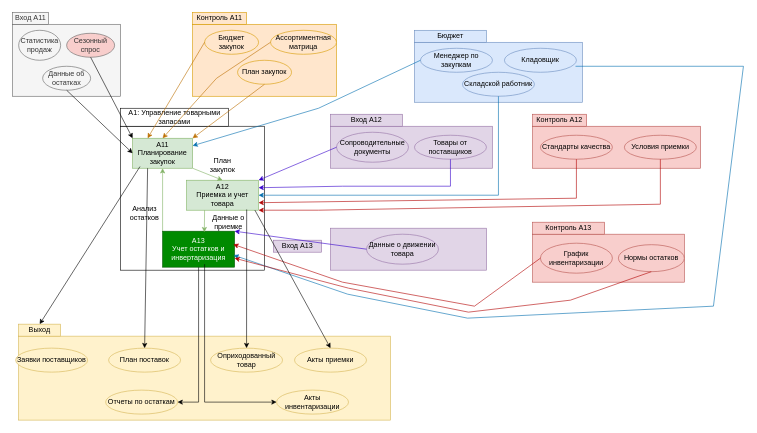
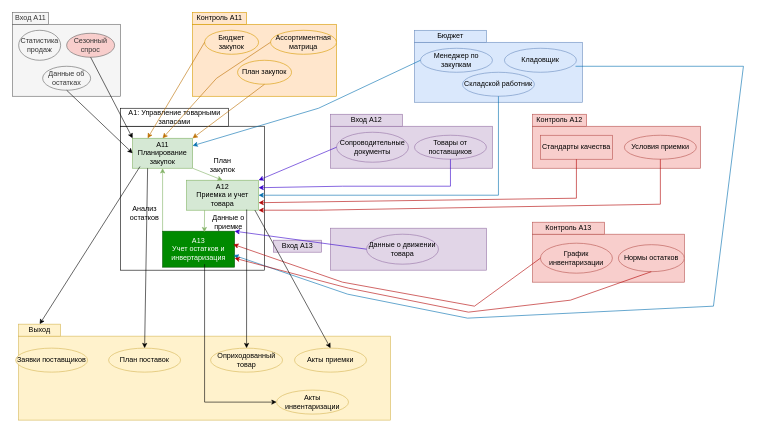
(576, 147) -> (576, 147)
(198, 335) -> none
(141, 402) -> none
